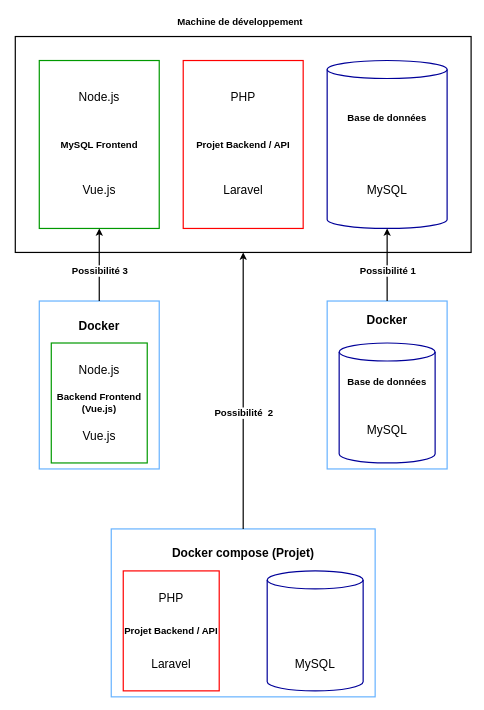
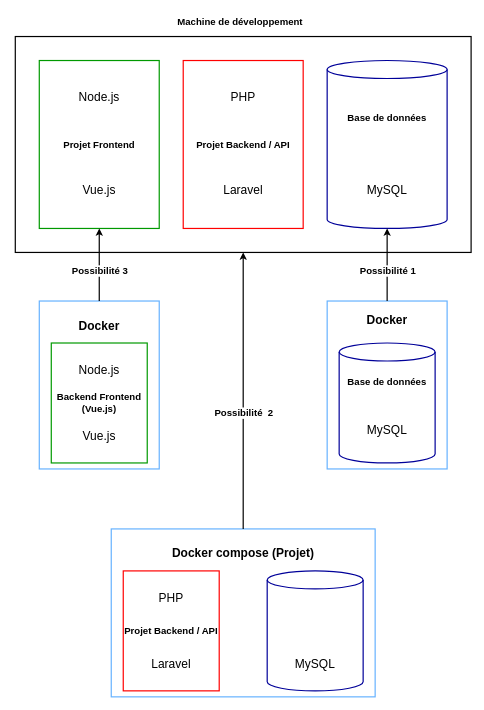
(99, 144) -> (99, 144)
